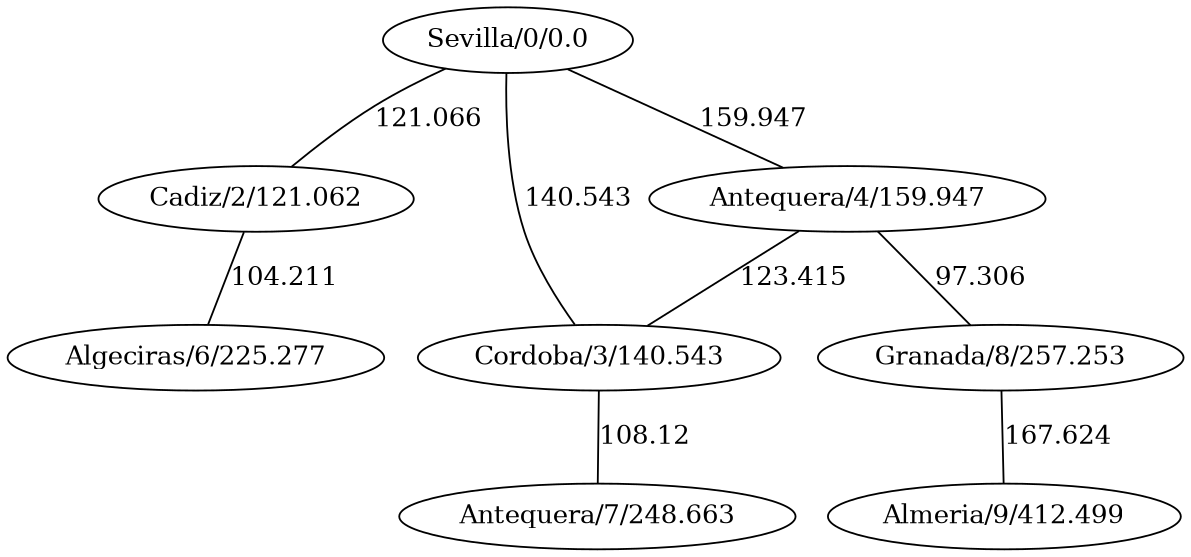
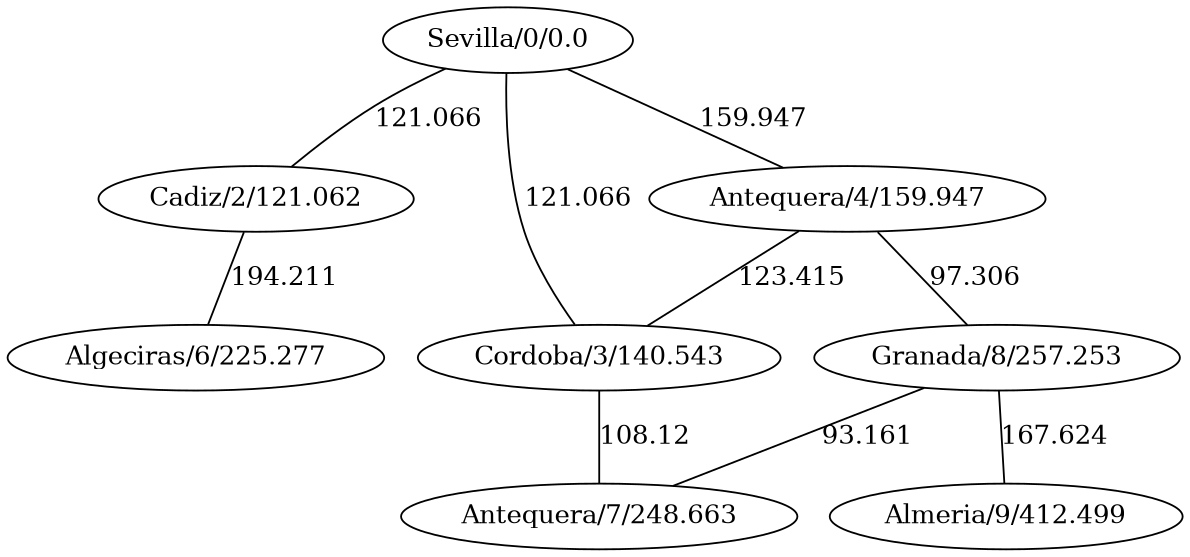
(578, 199) -> (578, 199)
(284, 278) -> (284, 278)
none -> (799, 437)
